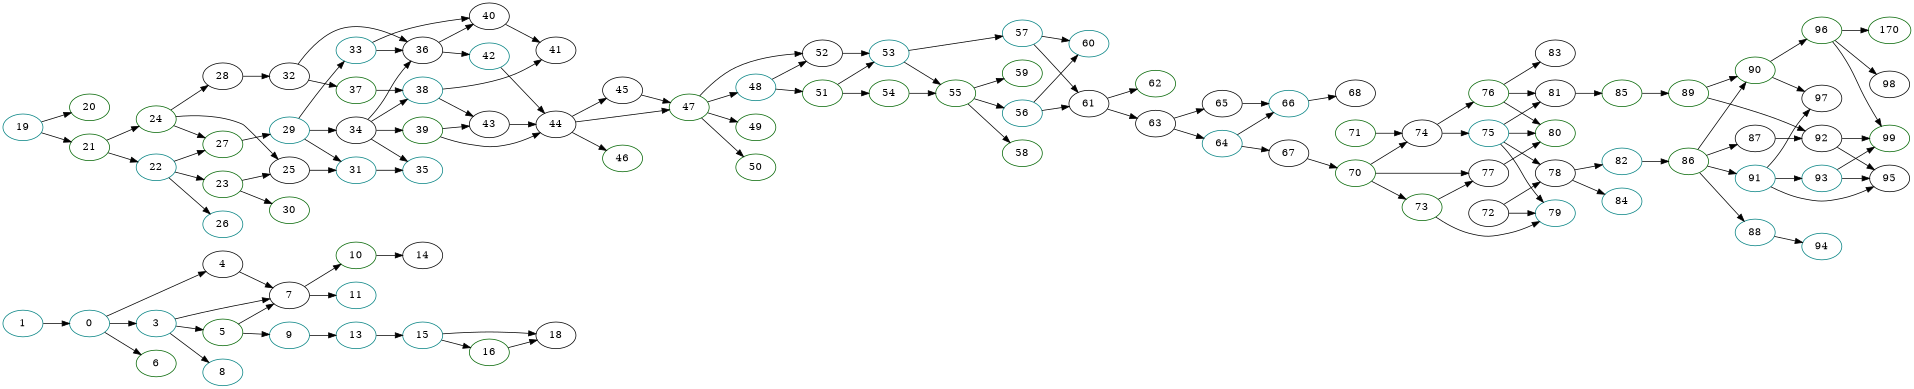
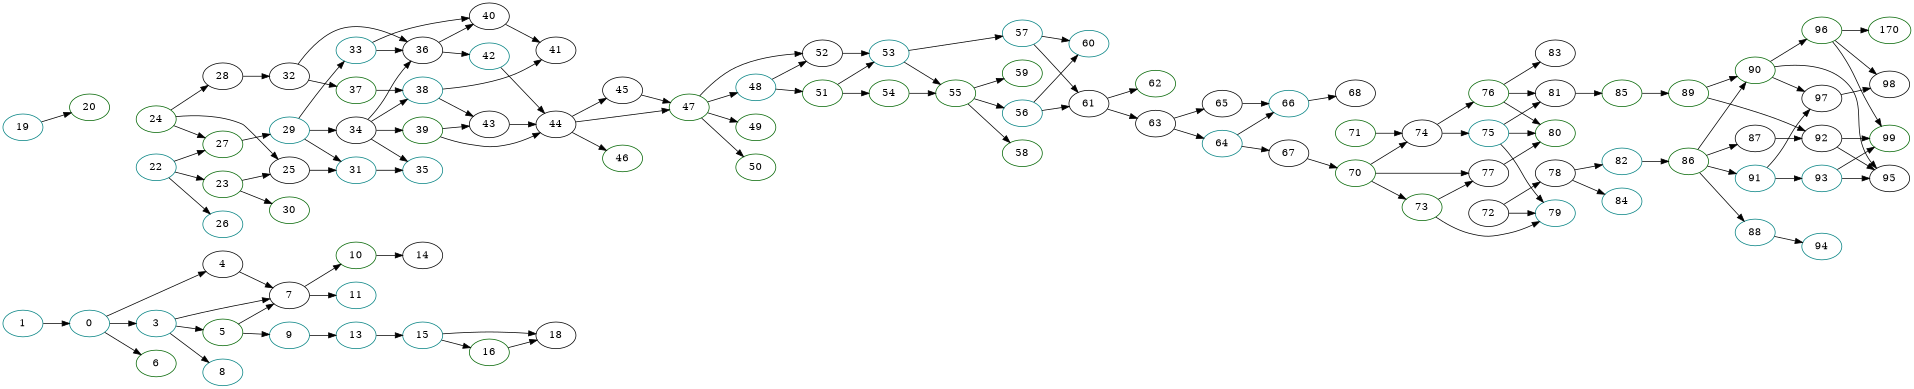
none -> (1848, 93)
(90, 147) -> none
(1517, 150) -> none
(1819, 201) -> (1850, 86)
